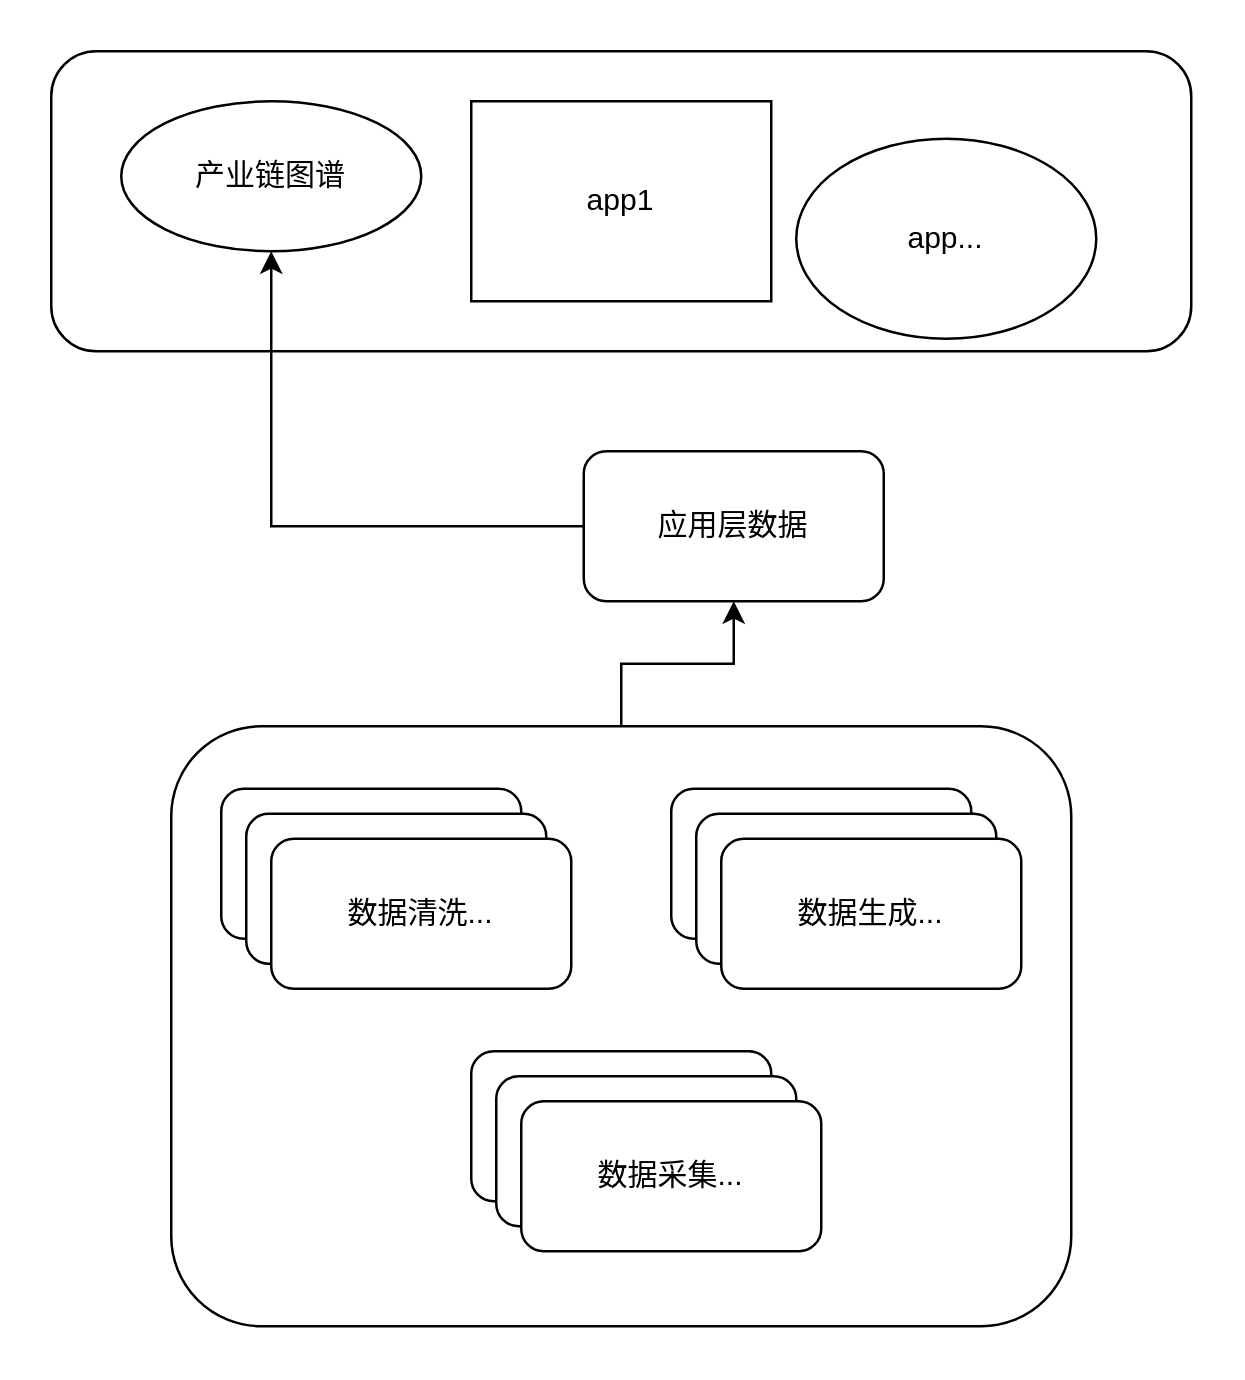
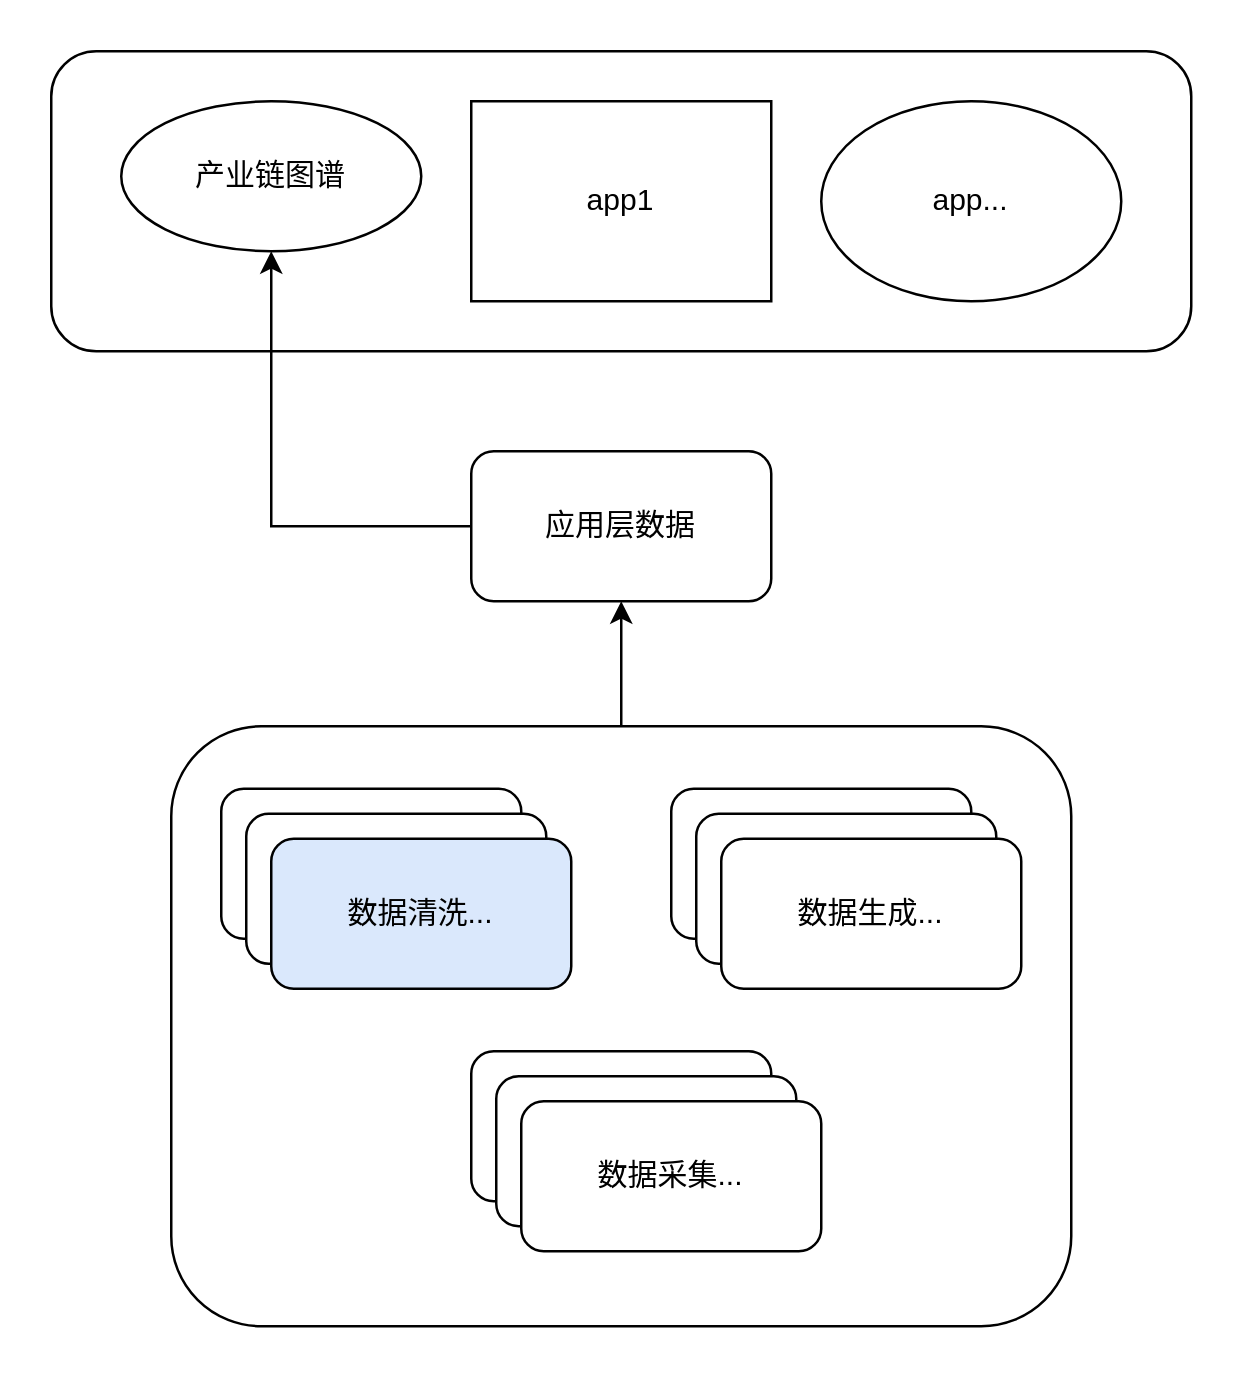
(946, 239) -> (971, 201)
(734, 526) -> (621, 526)
(421, 914) -> (421, 914)
